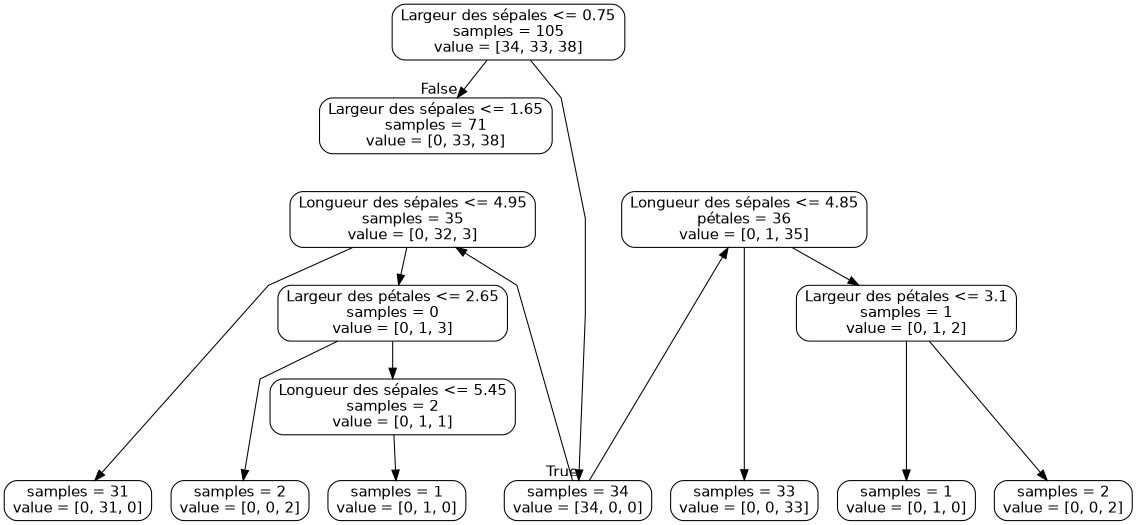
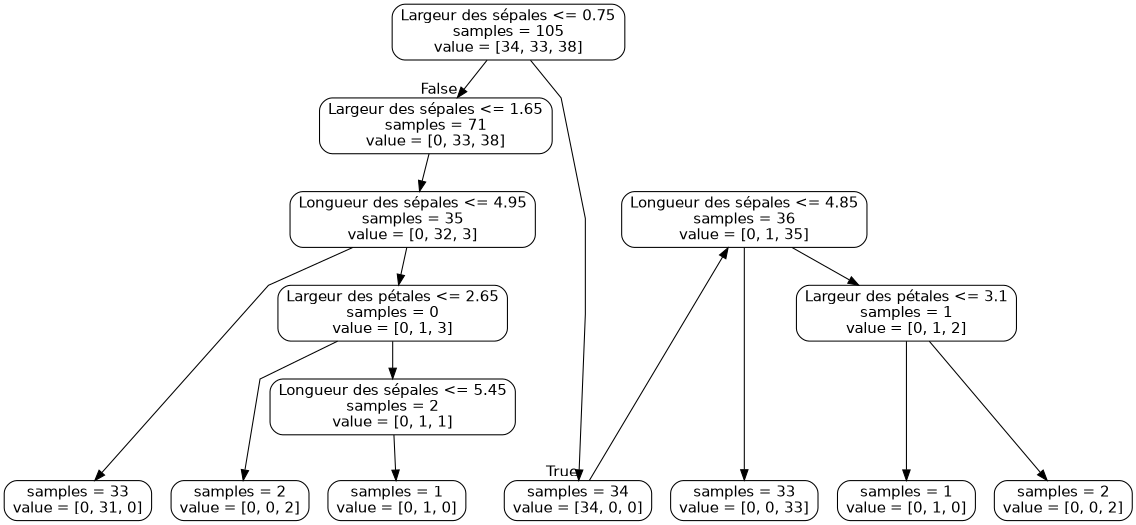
(744, 220) -> (744, 220)
(536, 354) -> (426, 167)
(78, 501) -> (78, 501)
